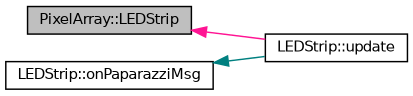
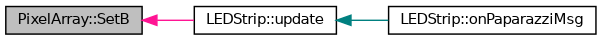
(109, 20) -> (74, 20)
(247, 59) -> (370, 20)
